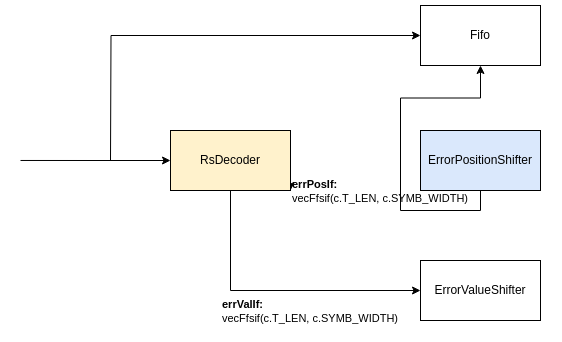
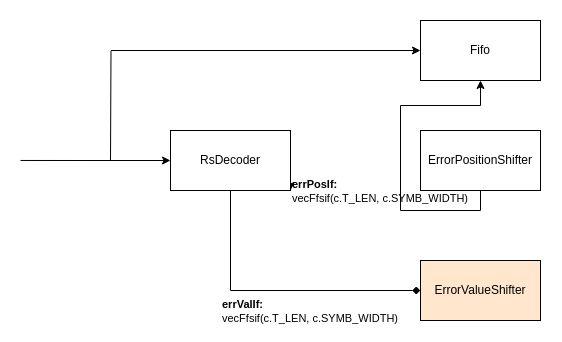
(481, 36) -> (481, 51)
(231, 161) -> (231, 161)
(481, 161) -> (481, 161)
(412, 291) -> (412, 291)
(481, 291) -> (481, 291)
